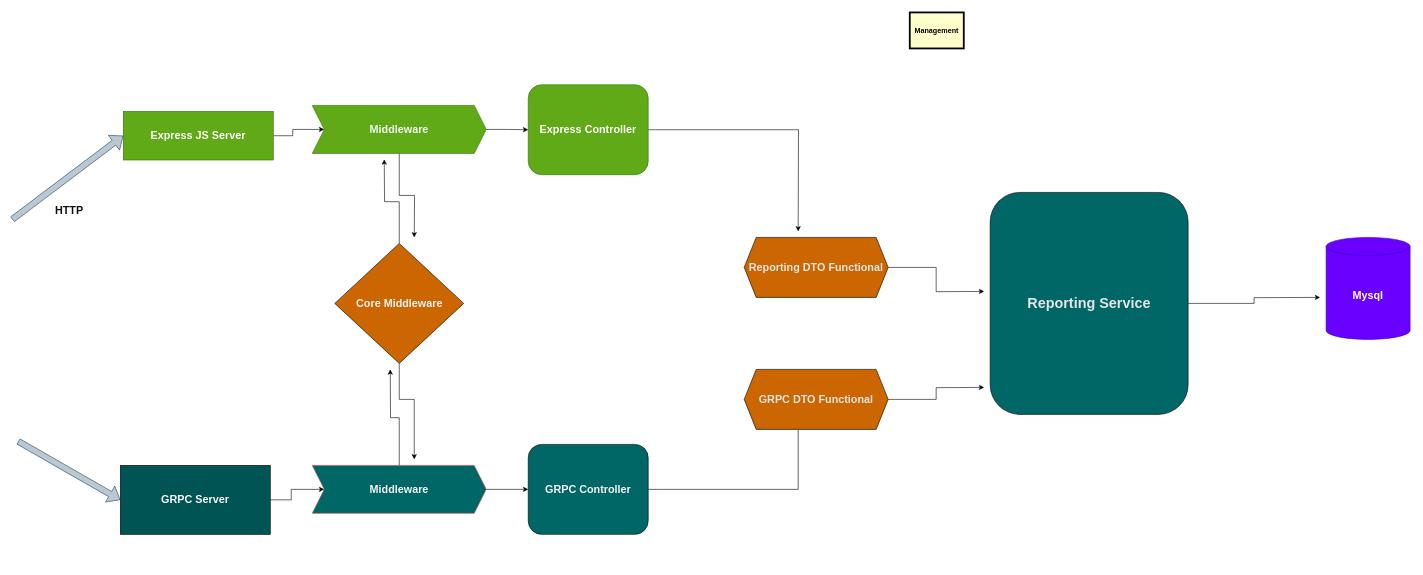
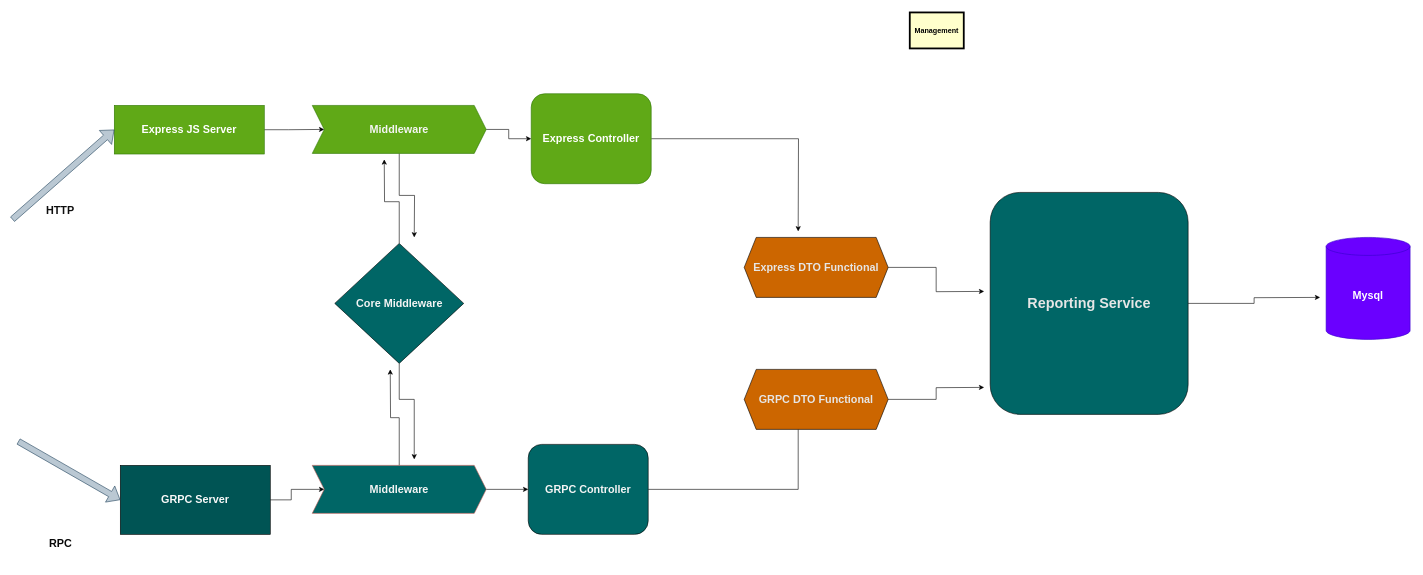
(588, 130) -> (591, 139)
(198, 136) -> (189, 130)
(69, 210) -> (60, 210)
(816, 267) -> (816, 267)
(399, 303) -> (399, 303)
none -> (60, 544)
